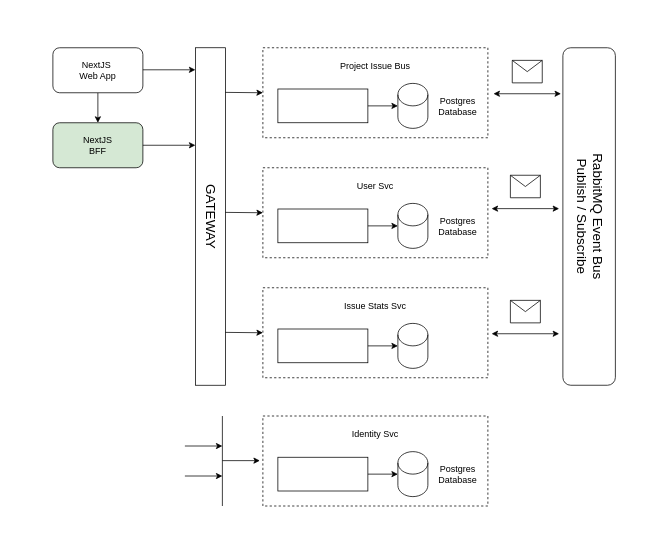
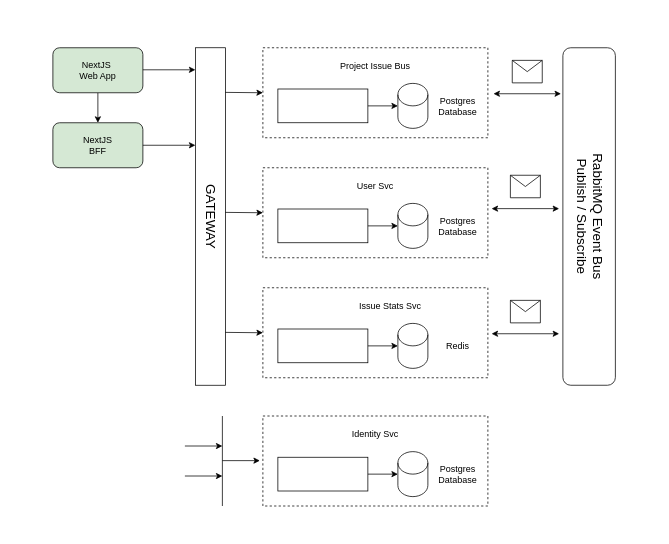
(98, 70) -> (98, 70)
(375, 306) -> (390, 306)
none -> (458, 346)
